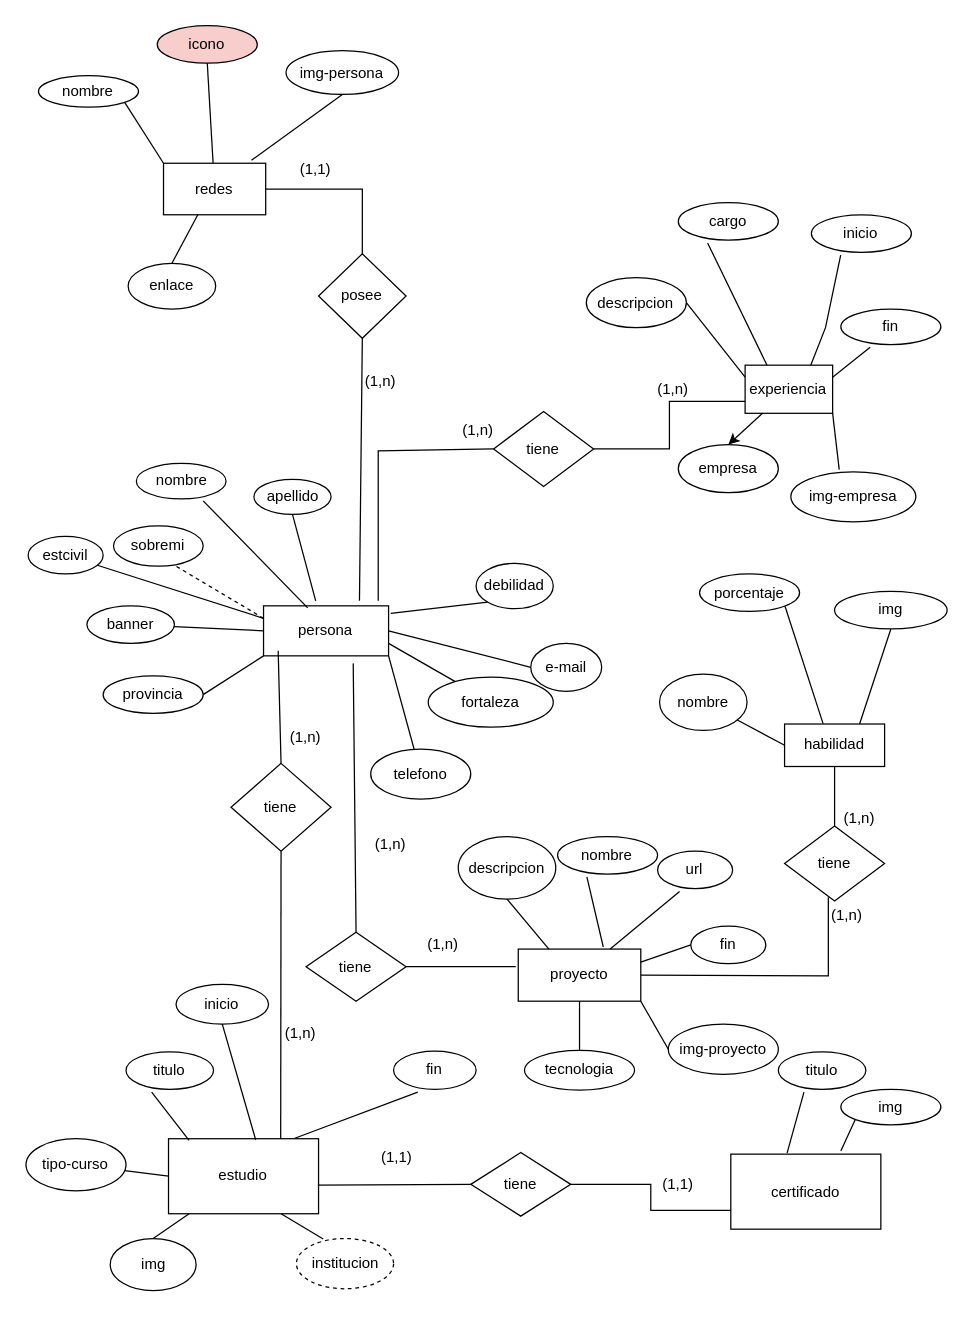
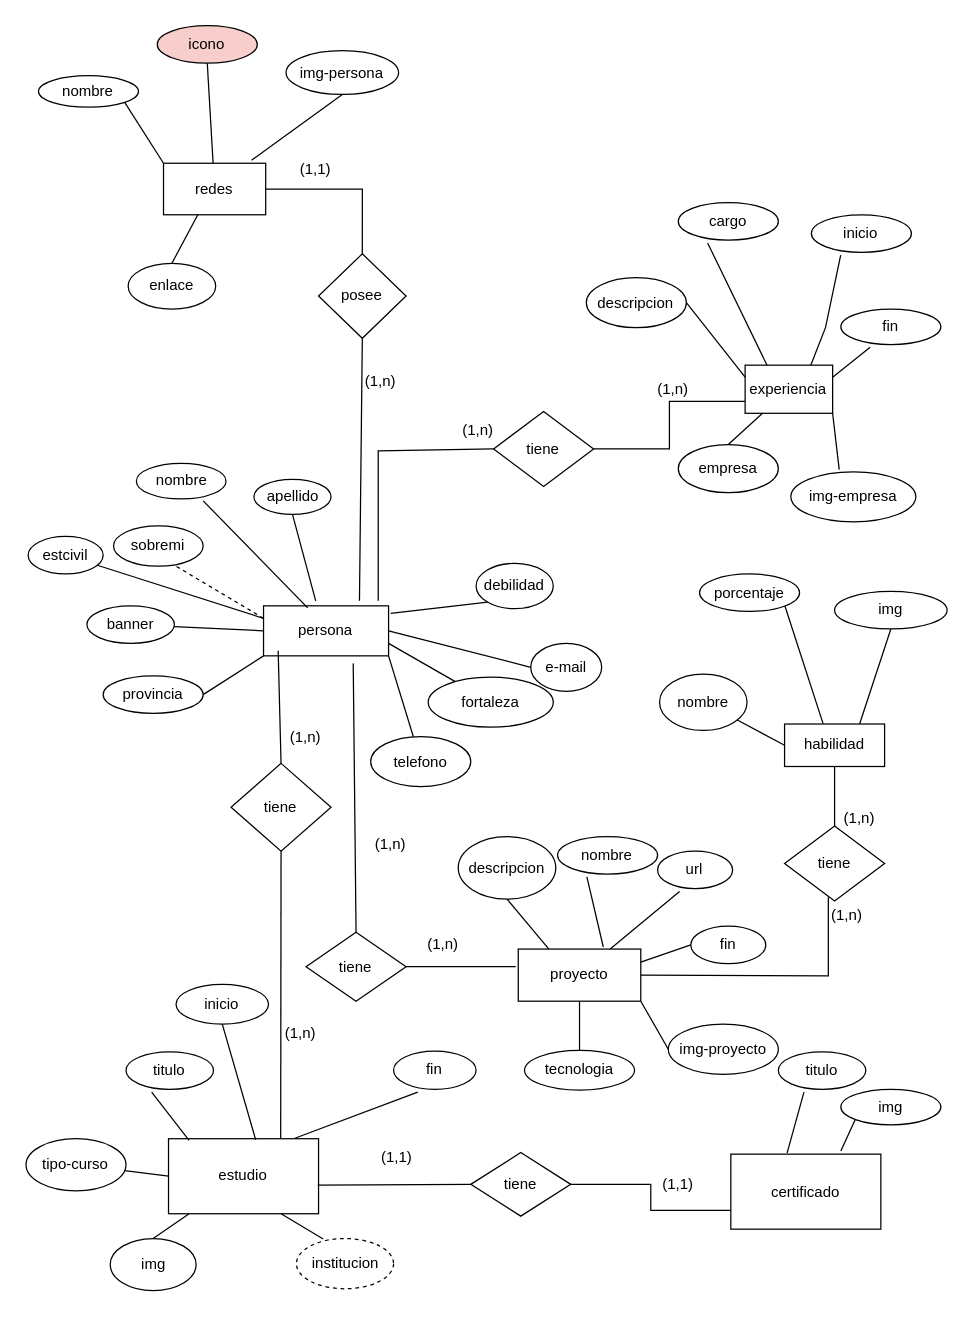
(735, 438) -> (733, 440)
(421, 774) -> (421, 761)
